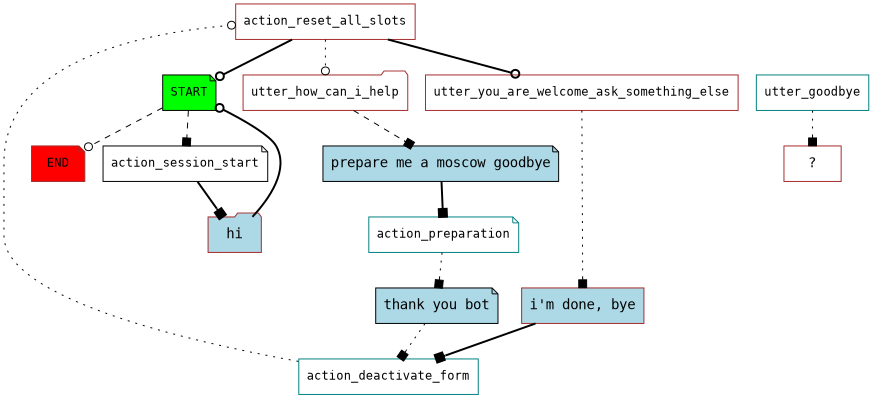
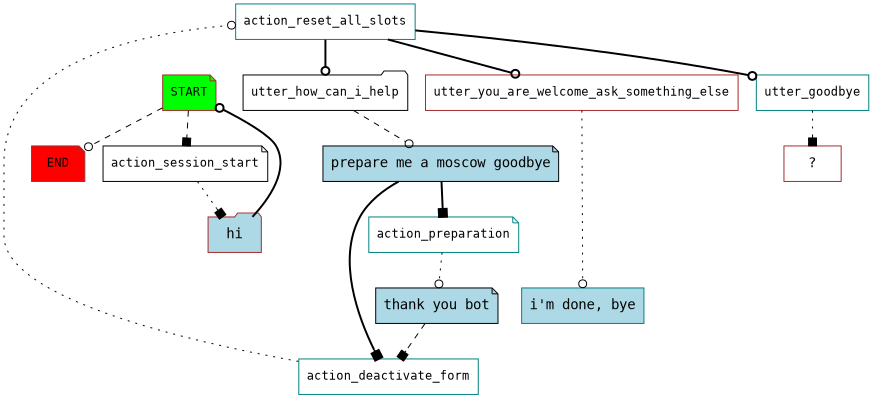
(325, 22) -> (325, 22)
(325, 53) -> (325, 53)
(258, 57) -> (582, 49)
(189, 93) -> (189, 93)
(325, 93) -> (325, 93)
(380, 126) -> (380, 126)
(207, 195) -> (207, 195)
(582, 195) -> (582, 195)
(441, 266) -> (441, 266)
(583, 306) -> (583, 306)
(415, 337) -> (415, 337)
(491, 339) -> (350, 258)
